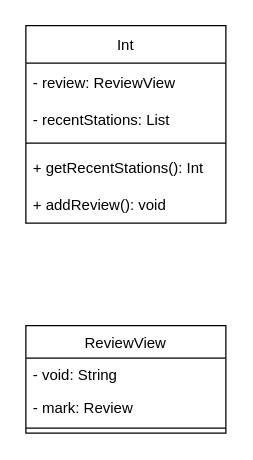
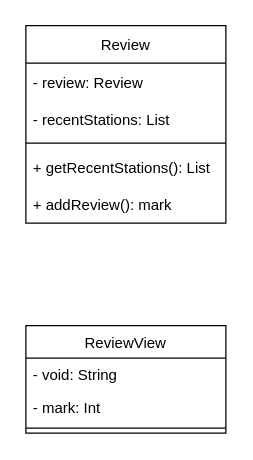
(125, 45) -> (125, 45)
(105, 83) -> (90, 83)
(134, 168) -> (136, 168)
(103, 205) -> (105, 205)
(84, 408) -> (73, 408)
